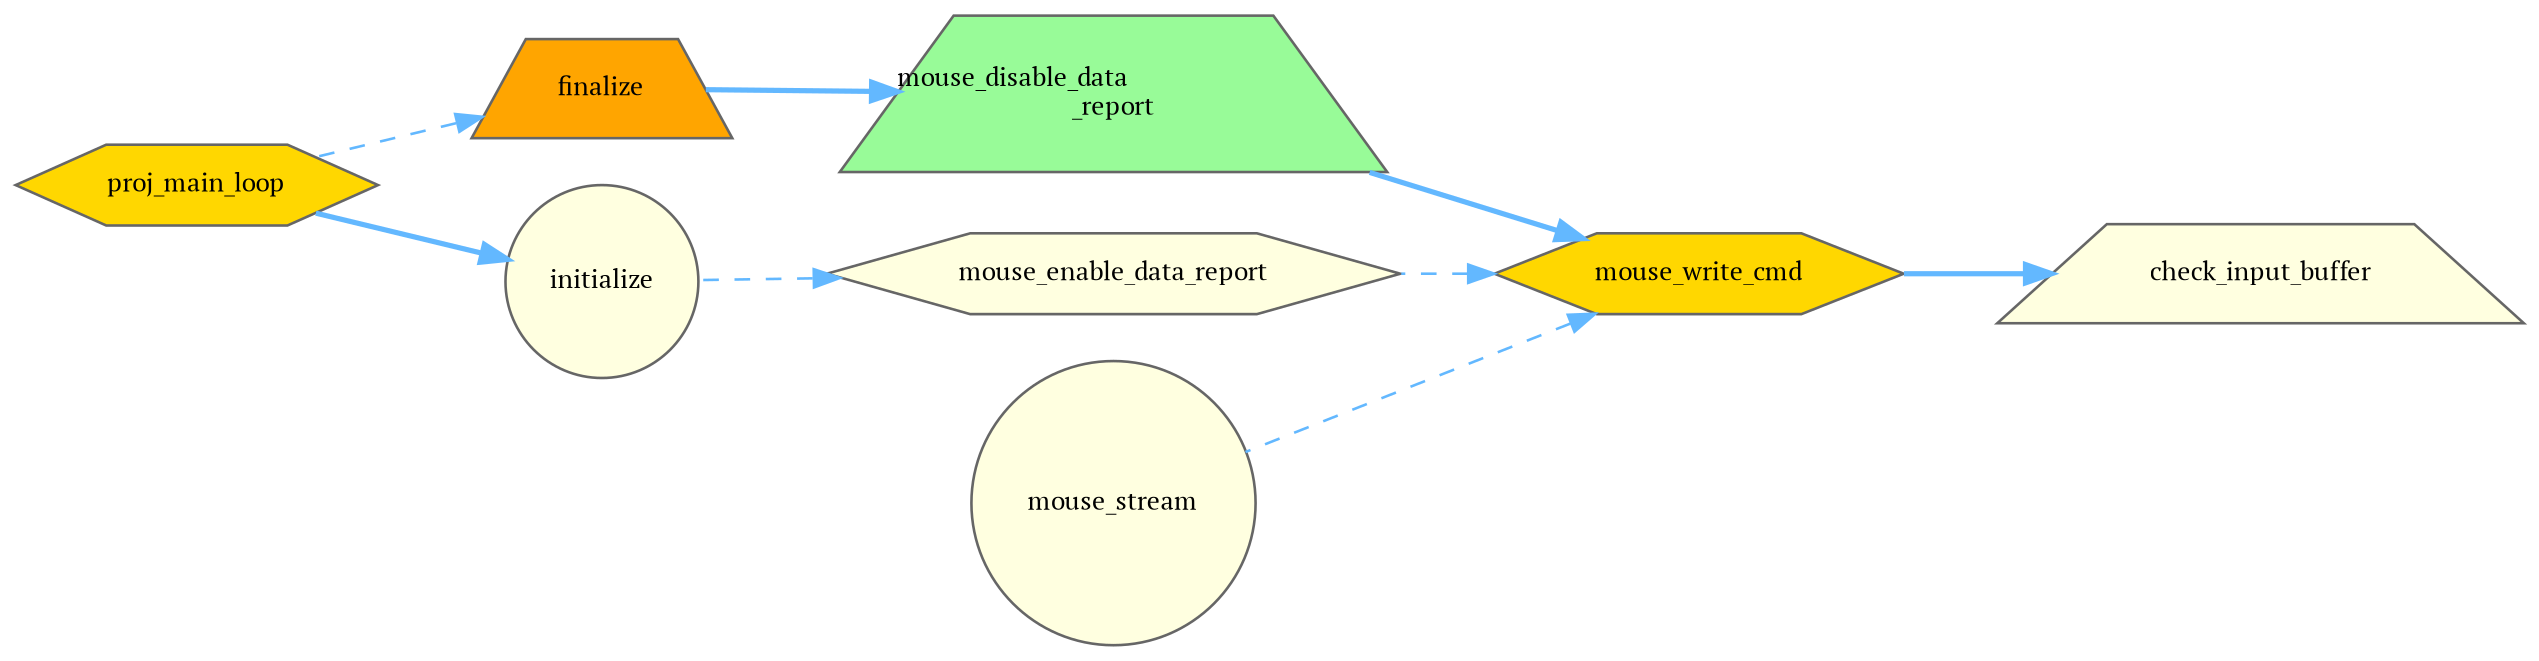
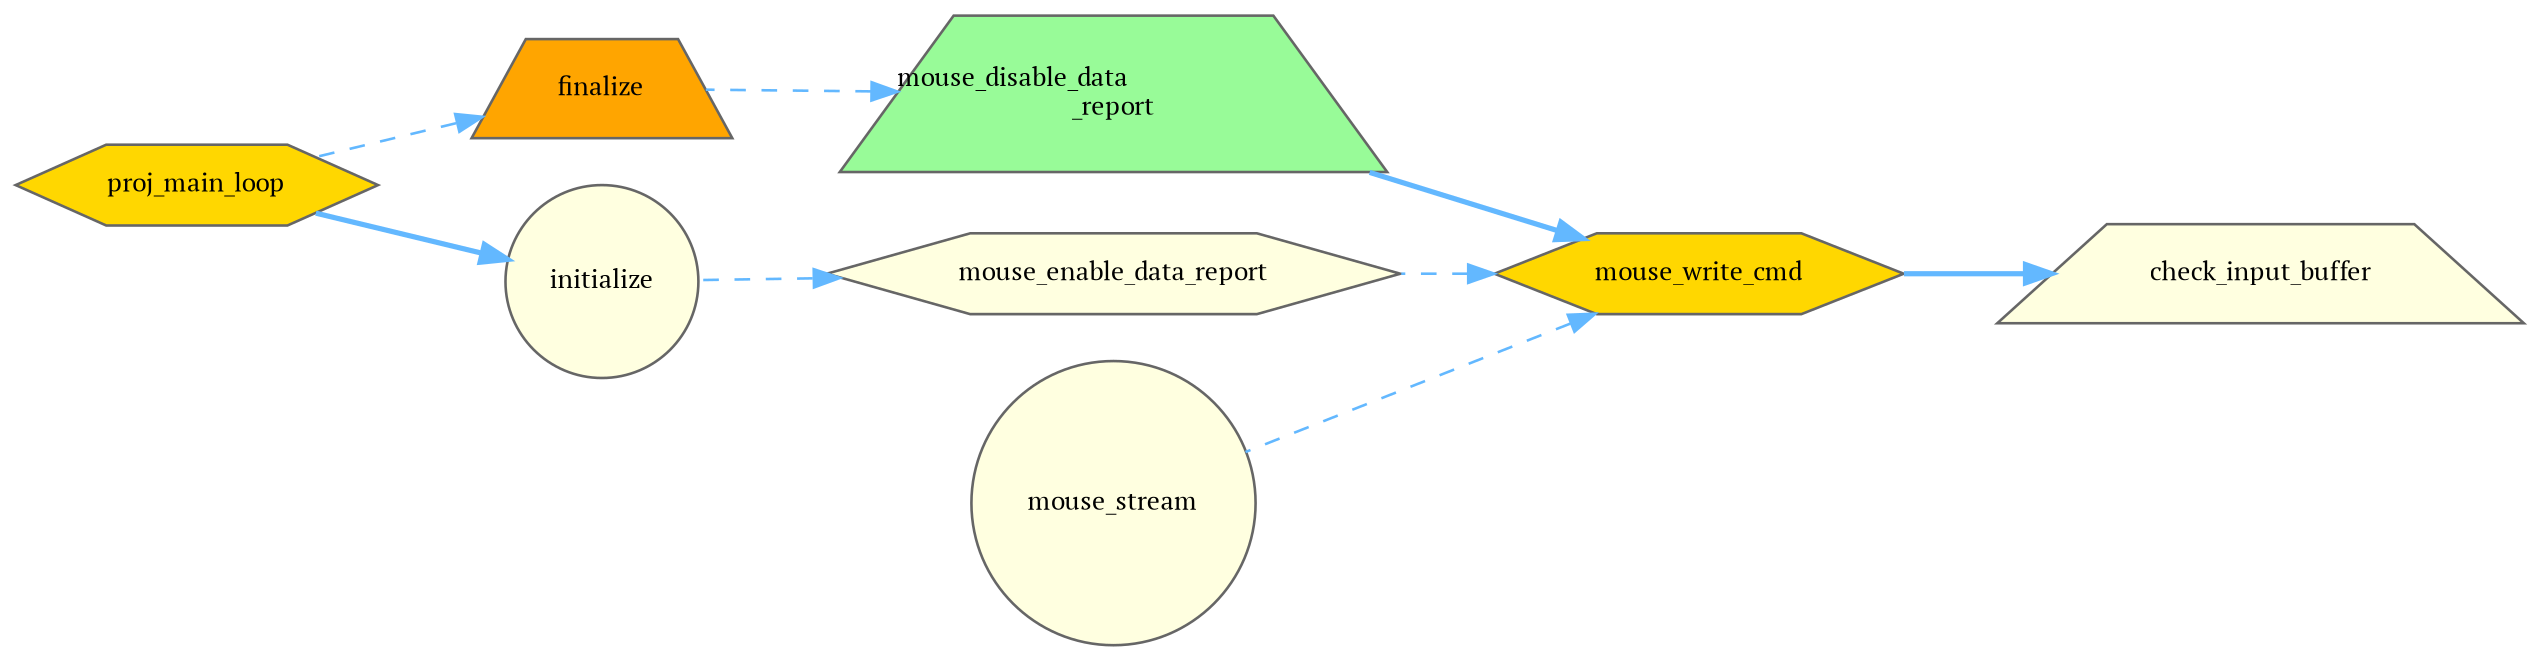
(788, 91) -> (788, 91)
